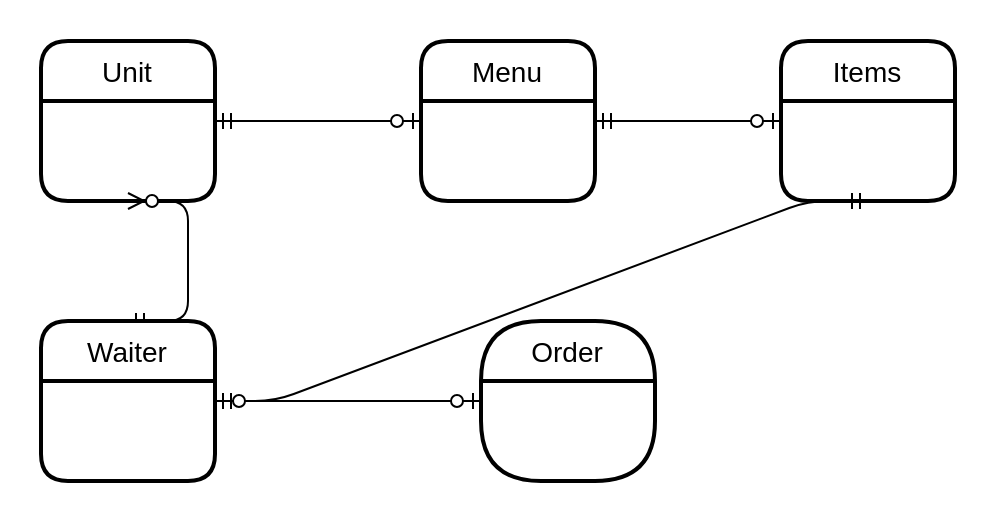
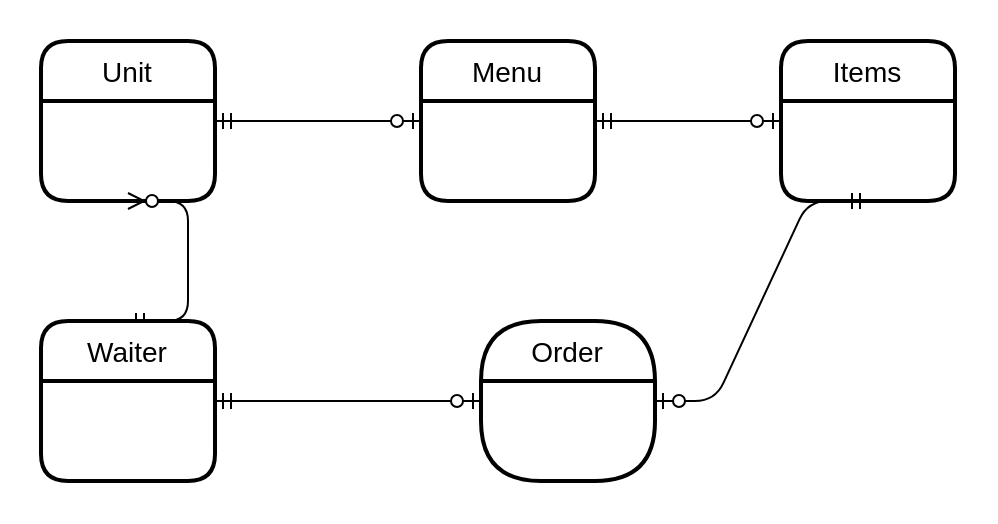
(542, 301) -> (751, 324)
